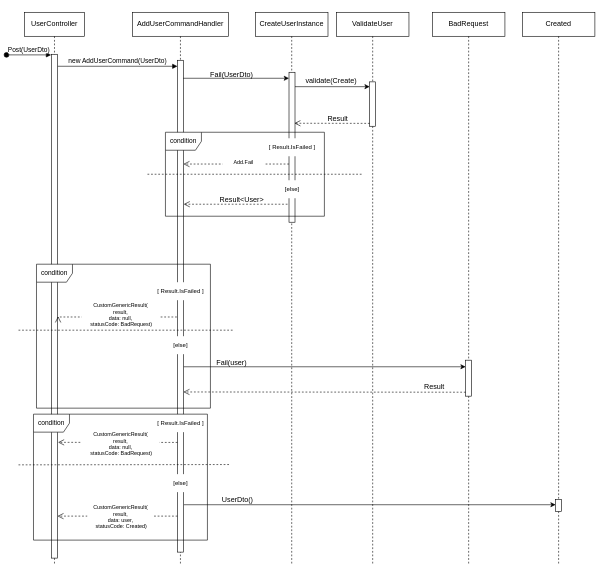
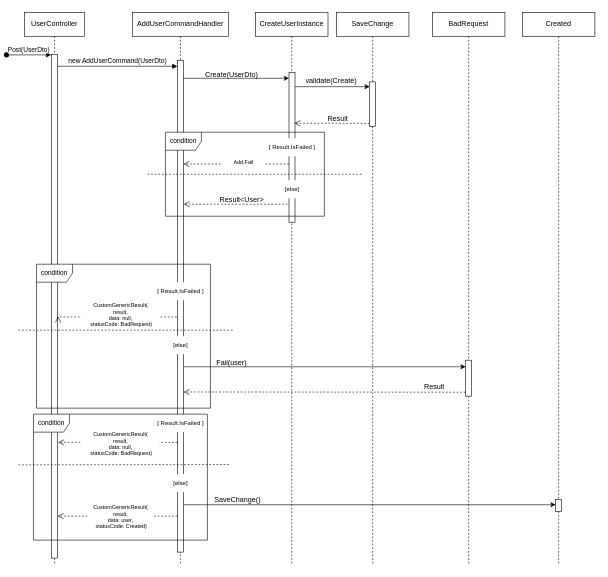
(373, 24) -> (373, 24)
(232, 75) -> (232, 75)
(238, 500) -> (238, 500)
